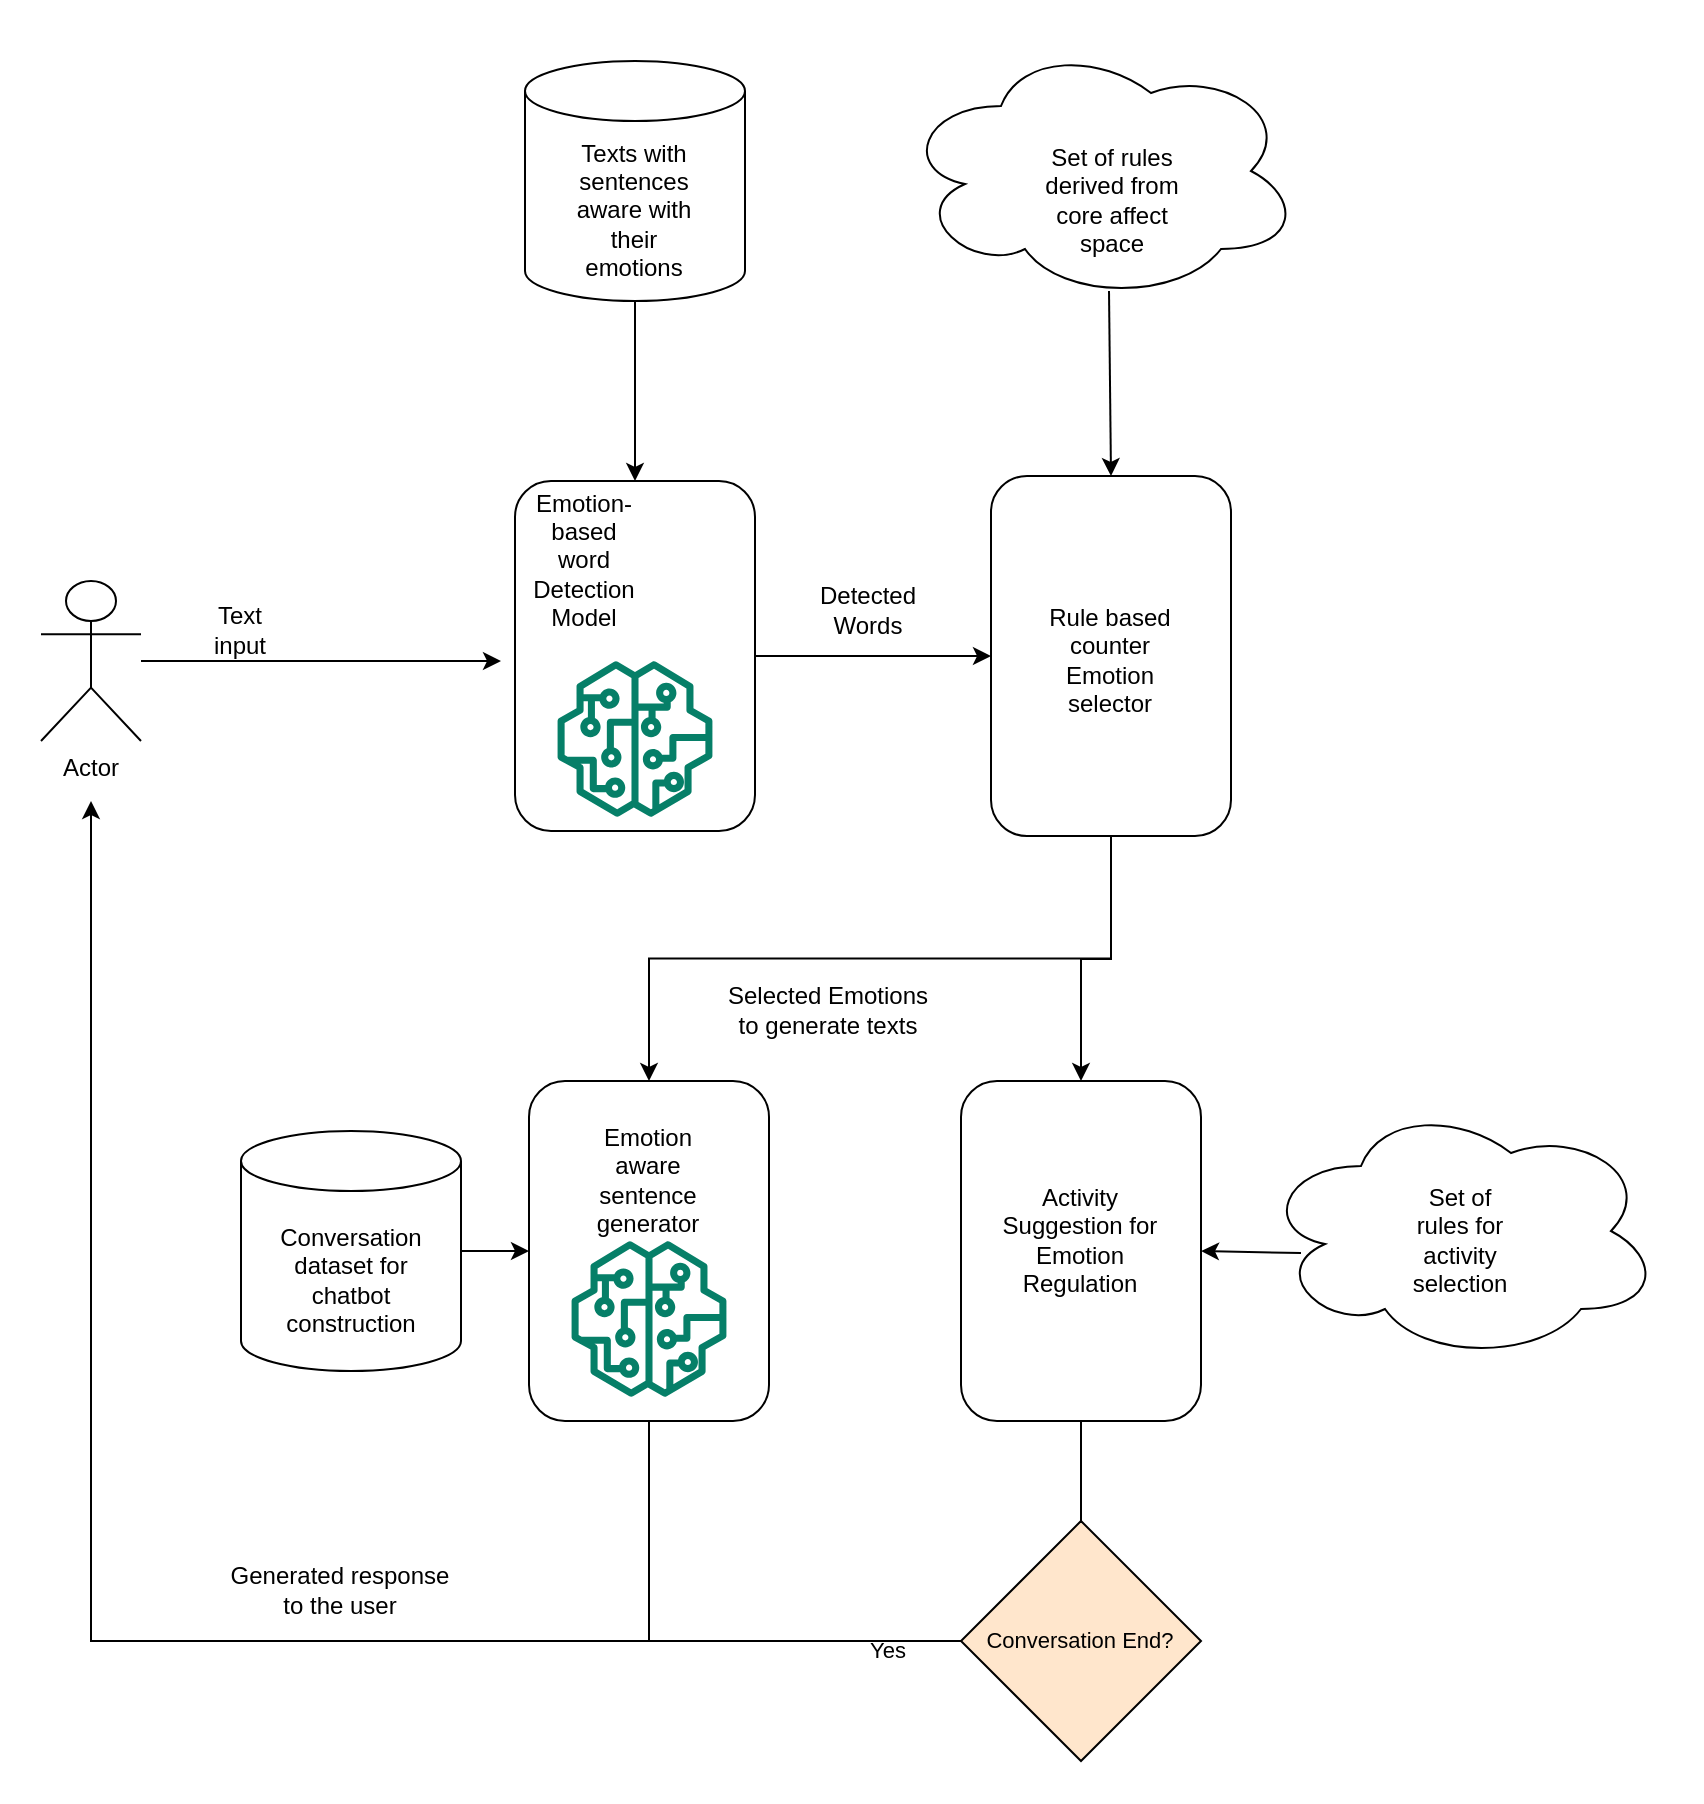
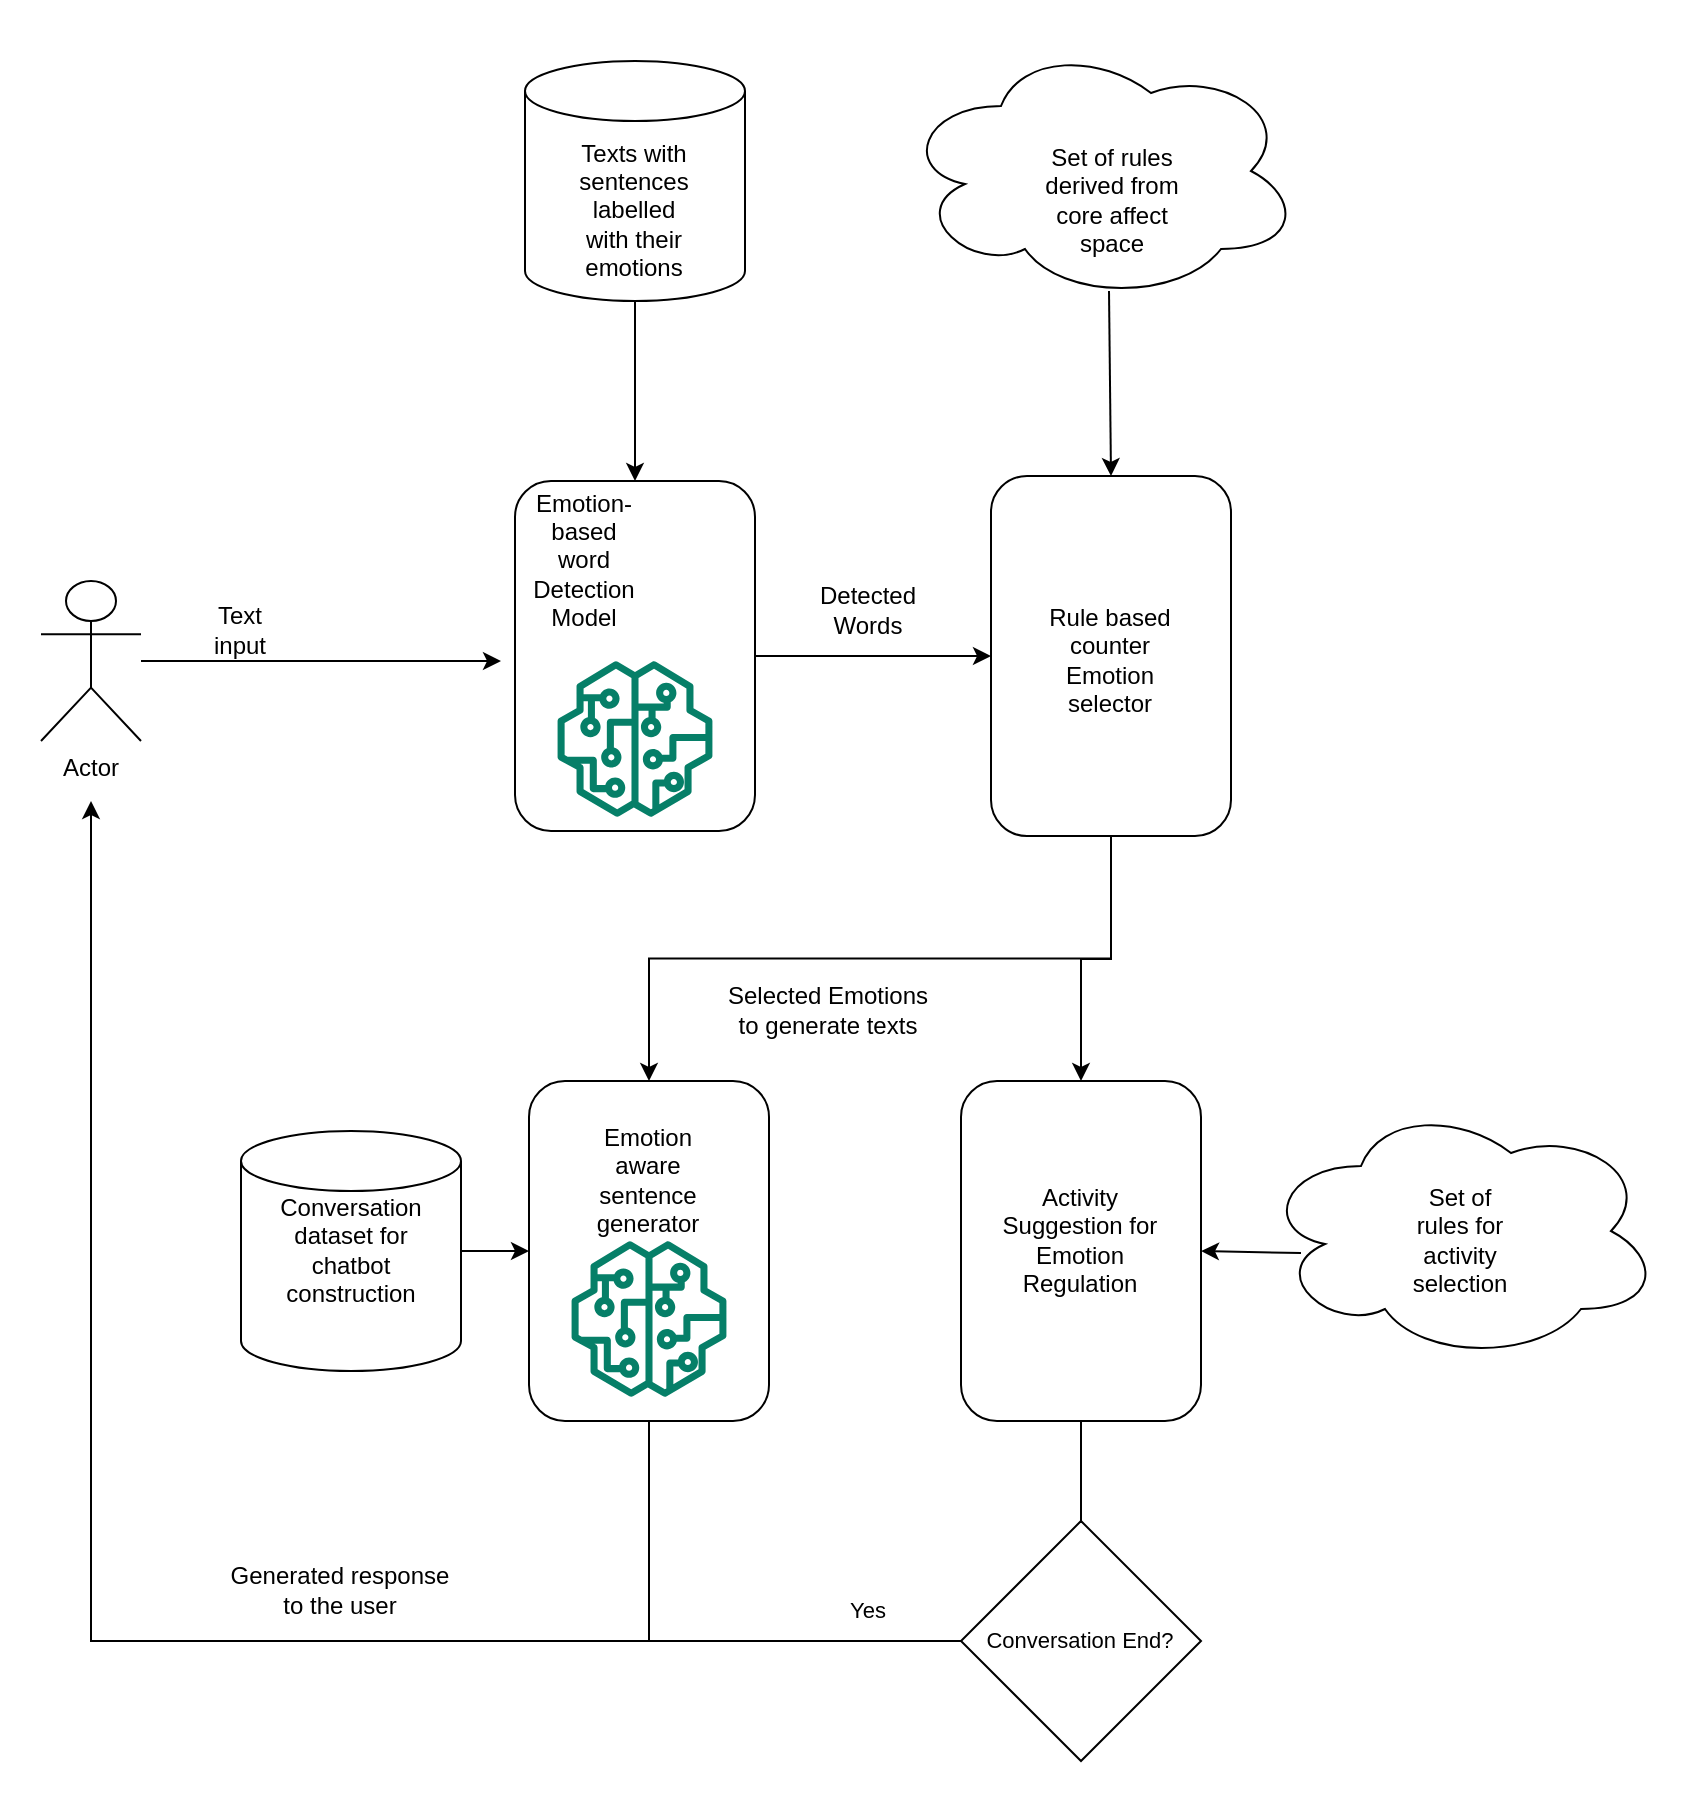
(635, 211) -> (635, 211)
(351, 1281) -> (351, 1251)
(1081, 1641) -> (1081, 1641)
(889, 1651) -> (869, 1611)
